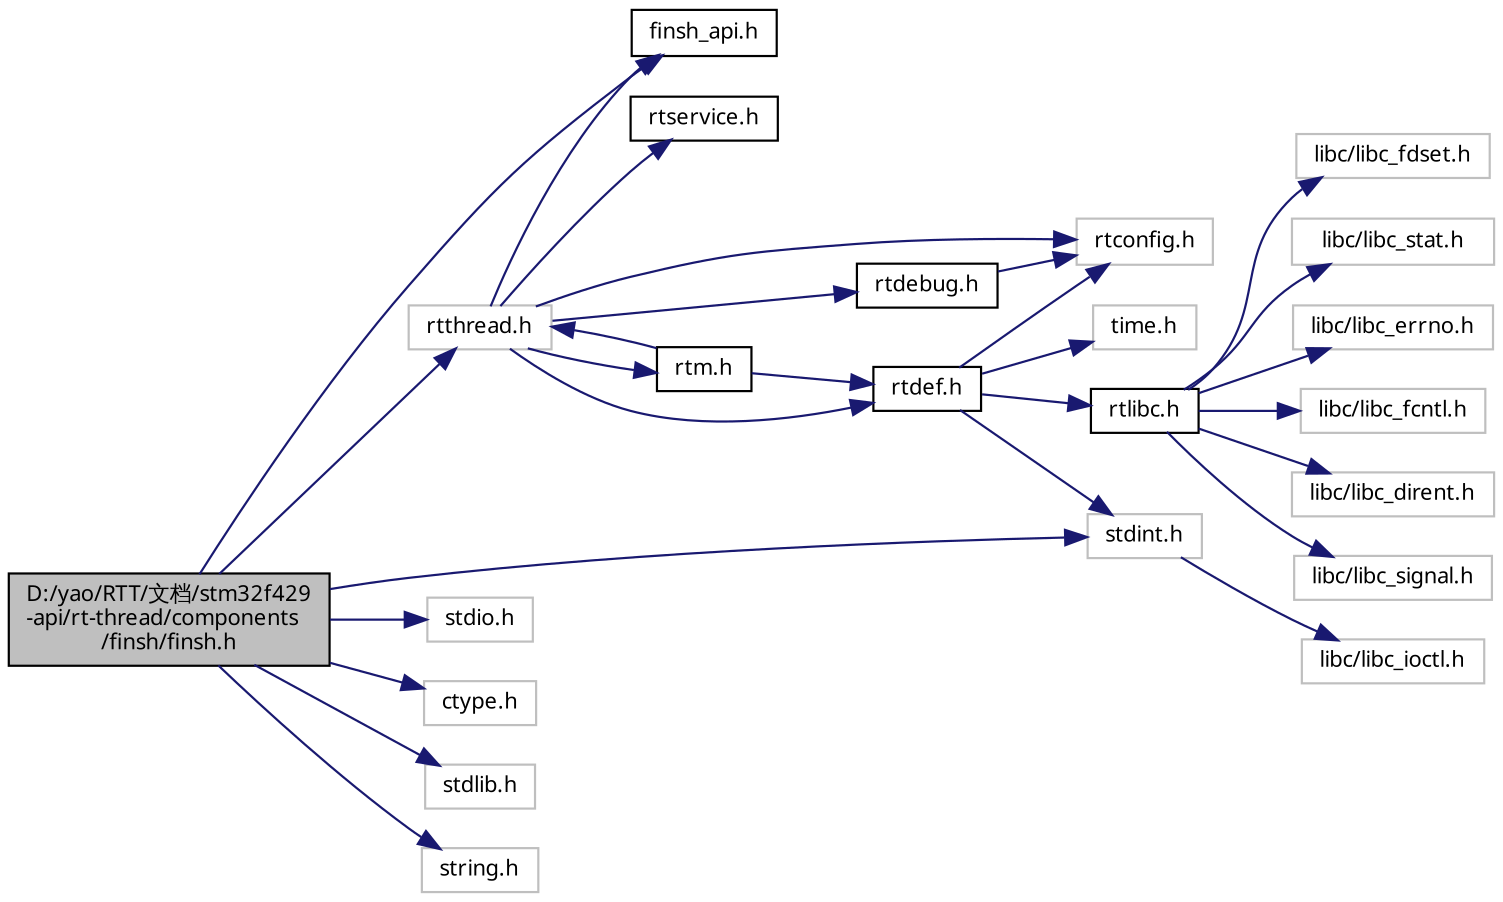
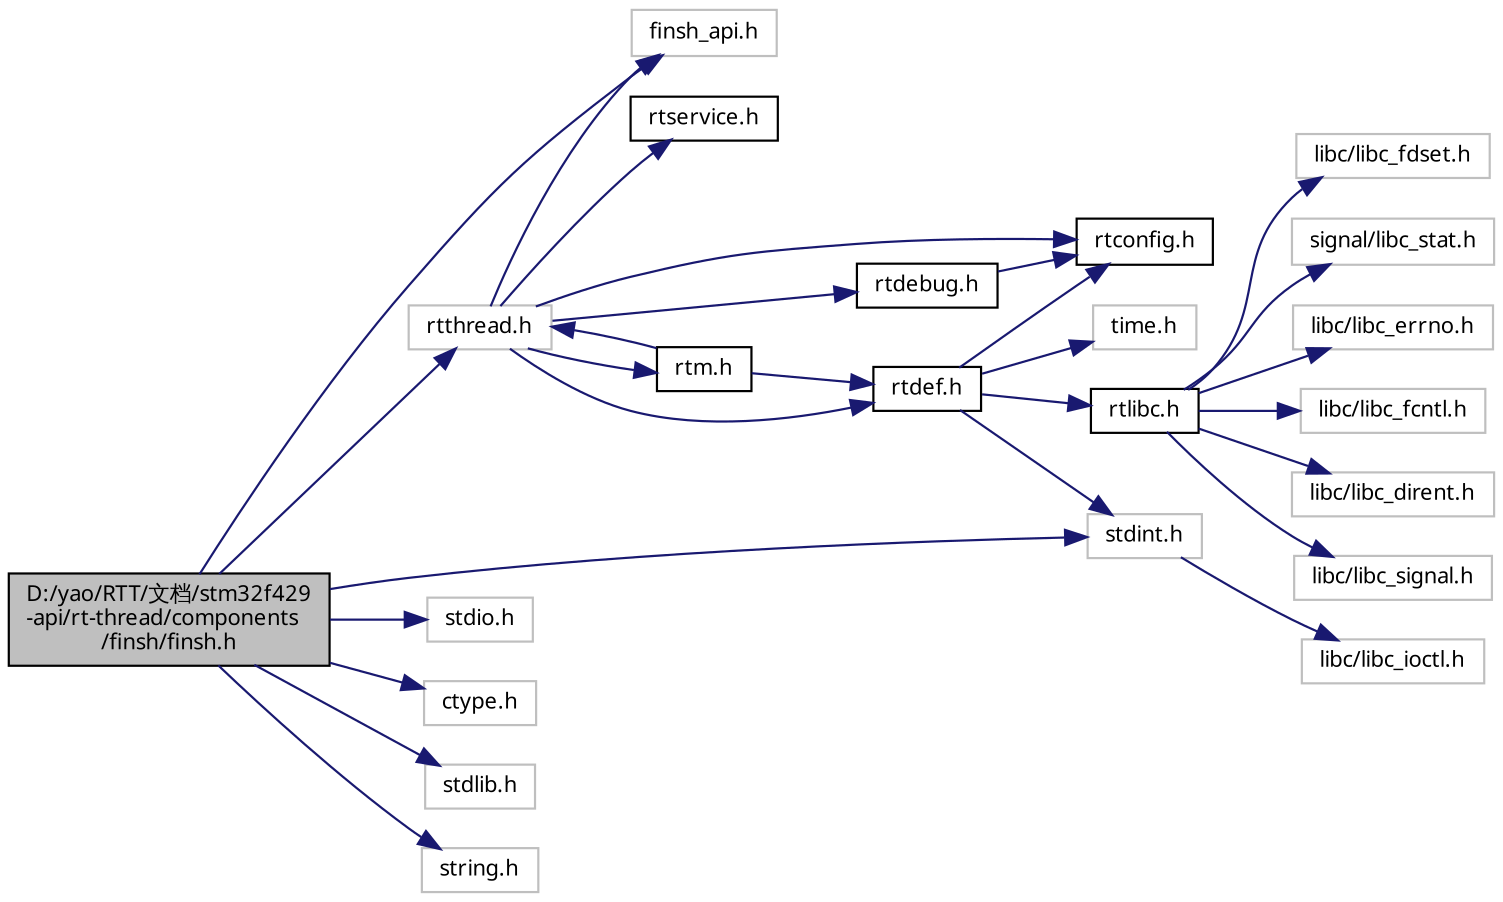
(704, 33) -> (704, 33)
(1145, 242) -> (1145, 242)
(1393, 242) -> (1393, 242)
